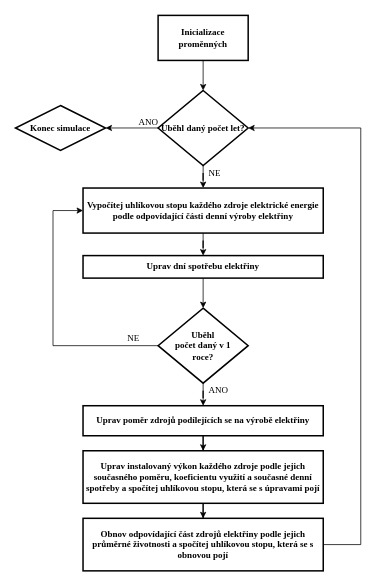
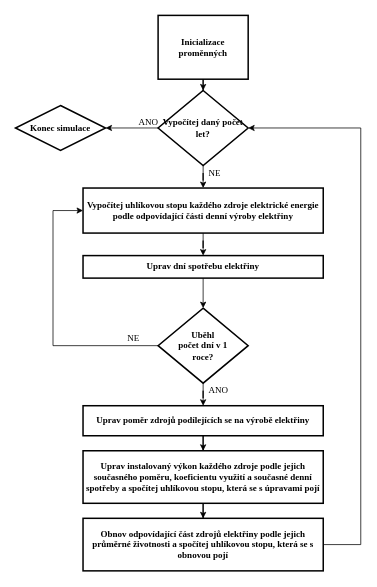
(203, 38) -> (203, 47)
(203, 128) -> (203, 128)
(203, 345) -> (203, 345)
